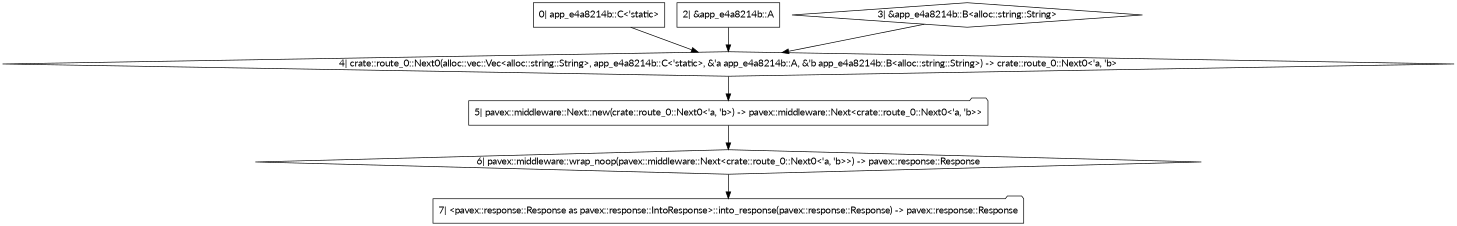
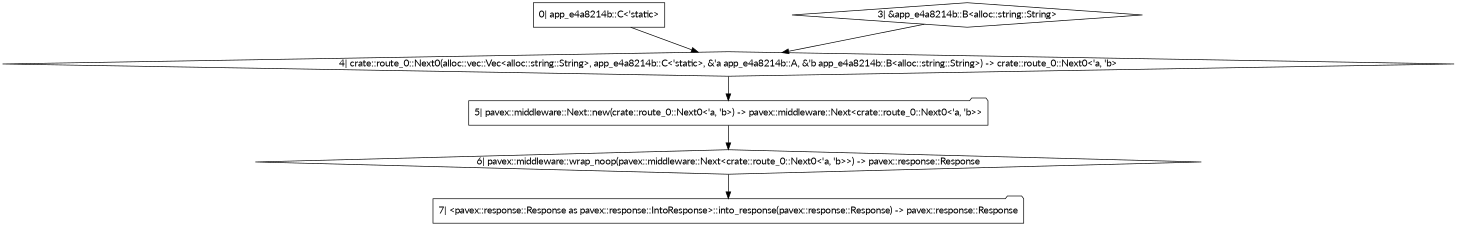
(728, 15) -> none
